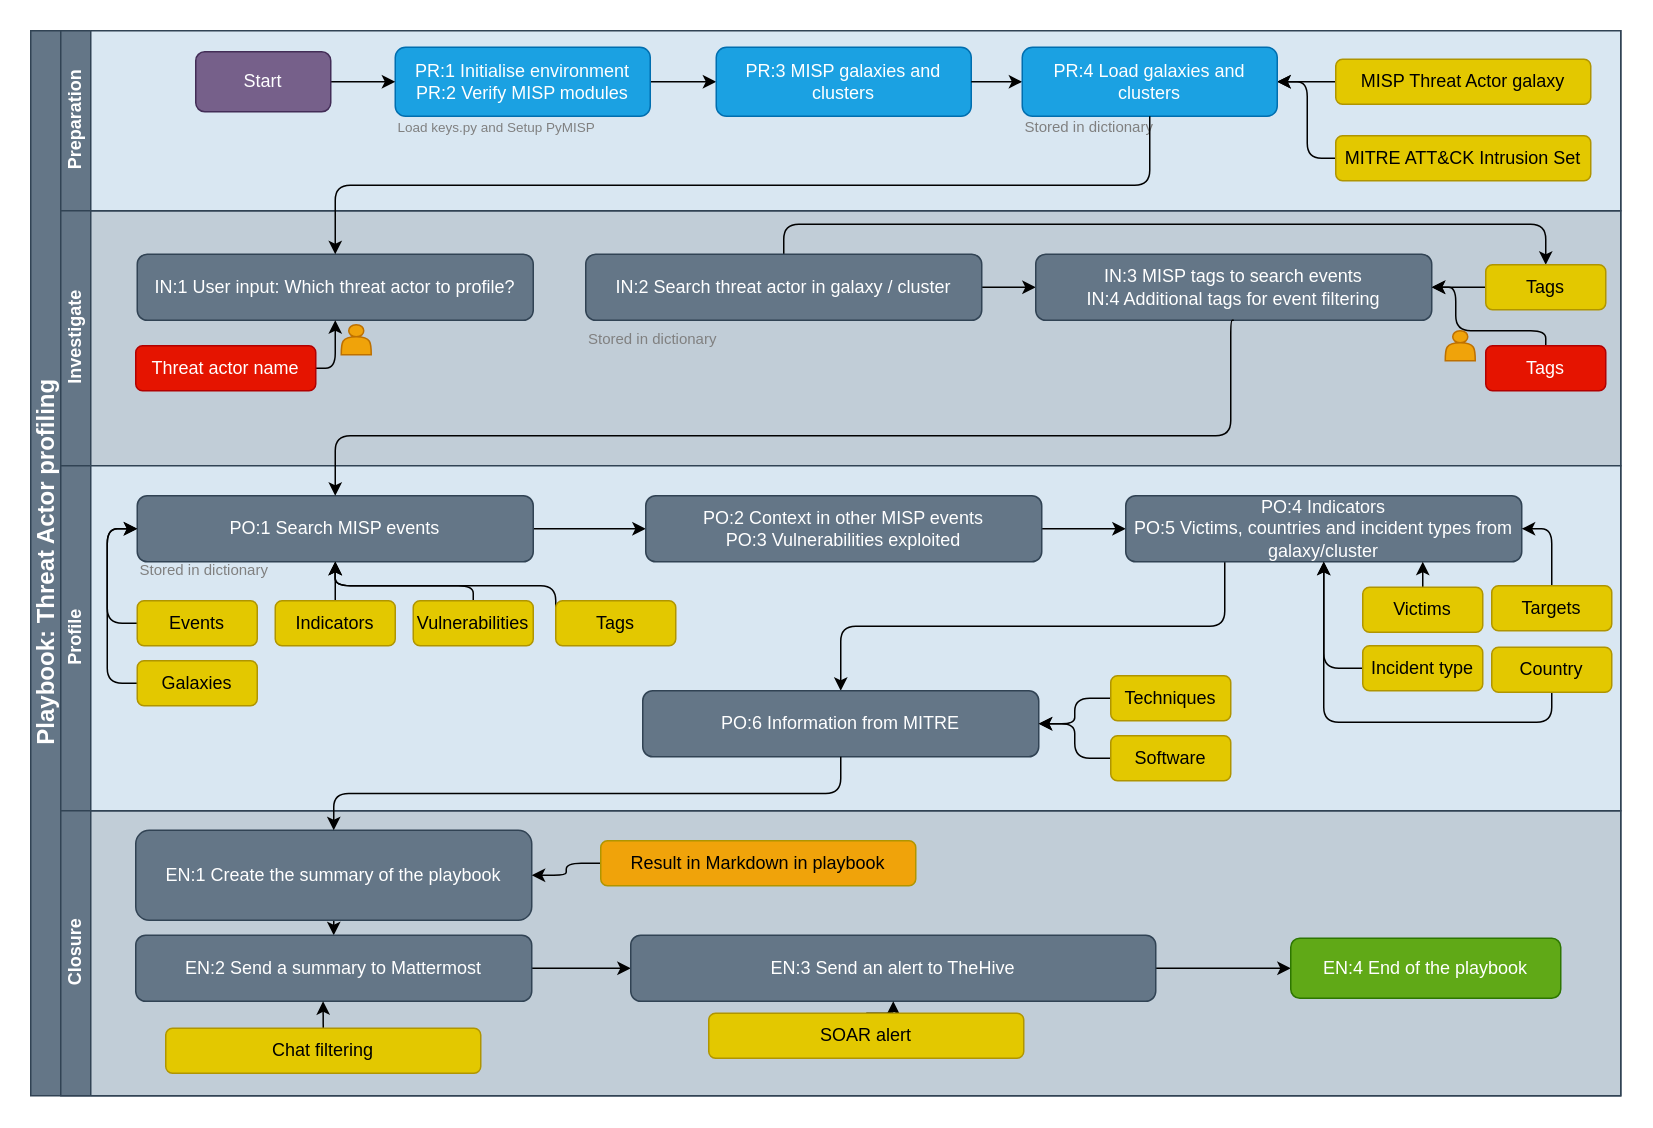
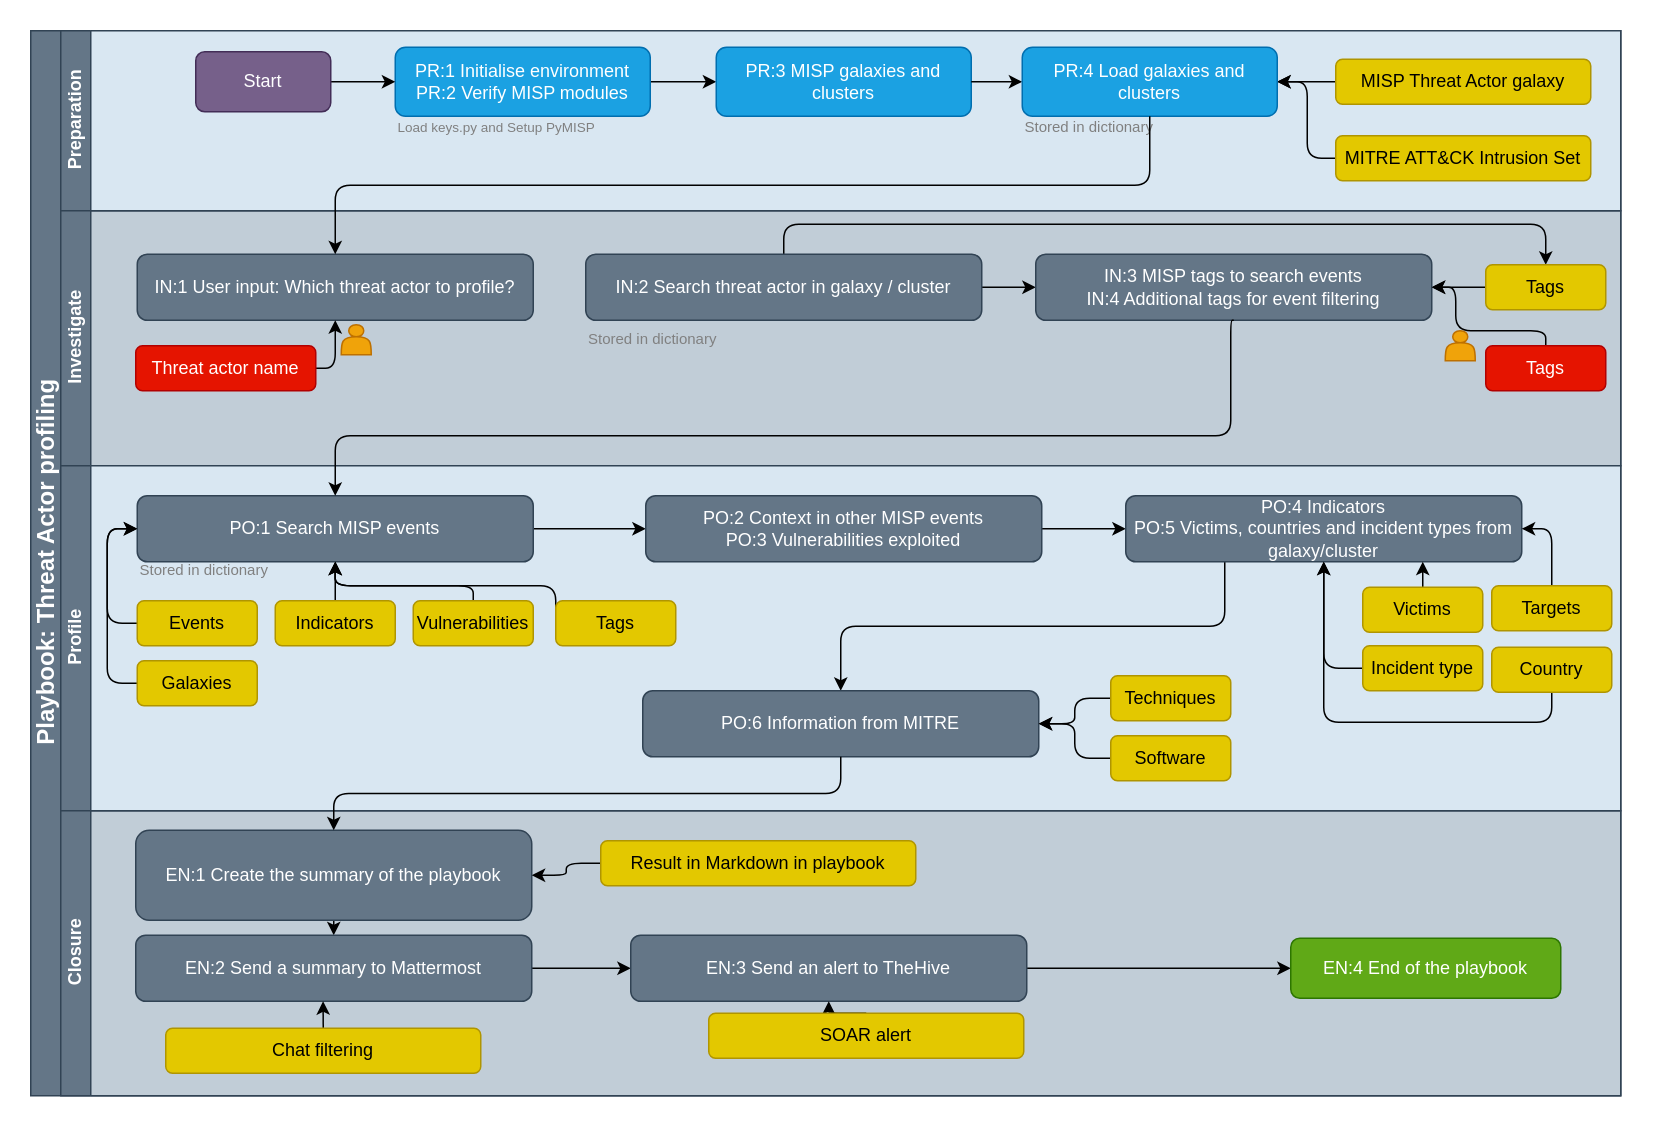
(758, 863) -> (758, 863)
(893, 968) -> (829, 968)
